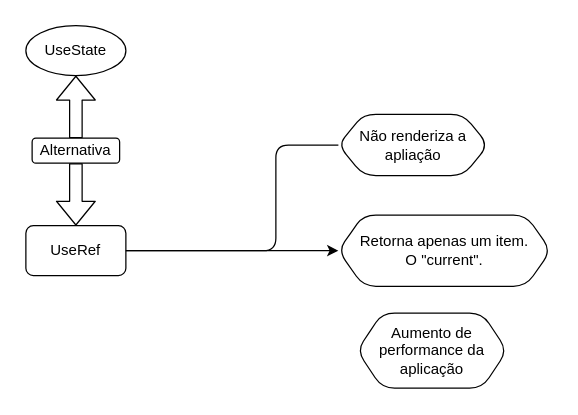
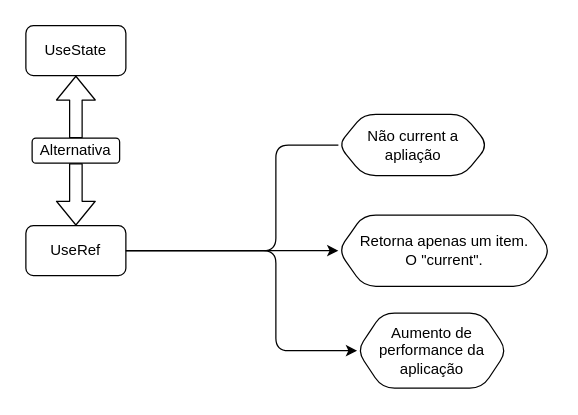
(76, 51) -> (76, 51)
(413, 146) -> (413, 146)
none -> (276, 333)
